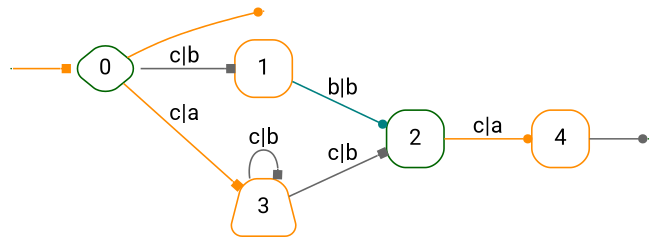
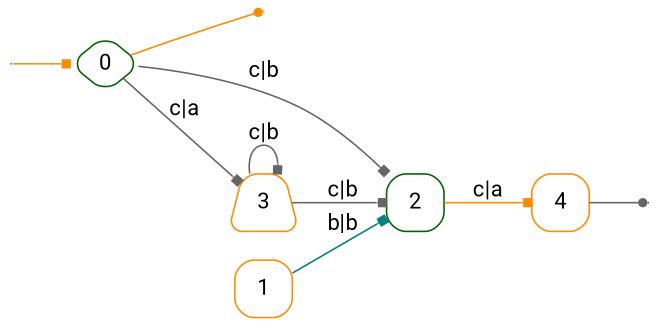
(183, 69) -> (269, 94)
(336, 102) -> (335, 248)
(178, 132) -> (178, 128)
(484, 139) -> (483, 203)
